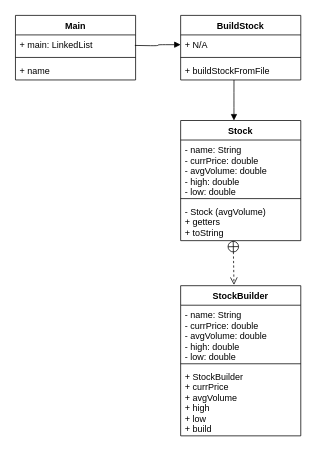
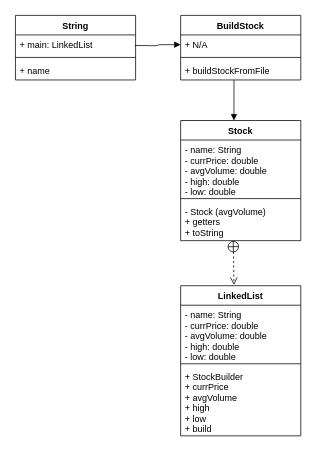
(75, 26) -> (75, 26)
(240, 296) -> (240, 296)
